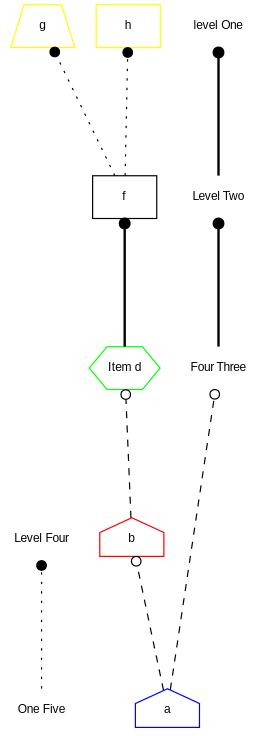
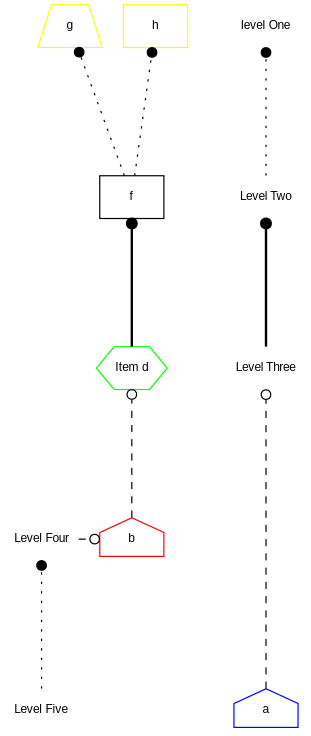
(218, 117) -> (266, 117)
(218, 368) -> (266, 368)
(150, 628) -> (84, 539)
(42, 710) -> (42, 710)
